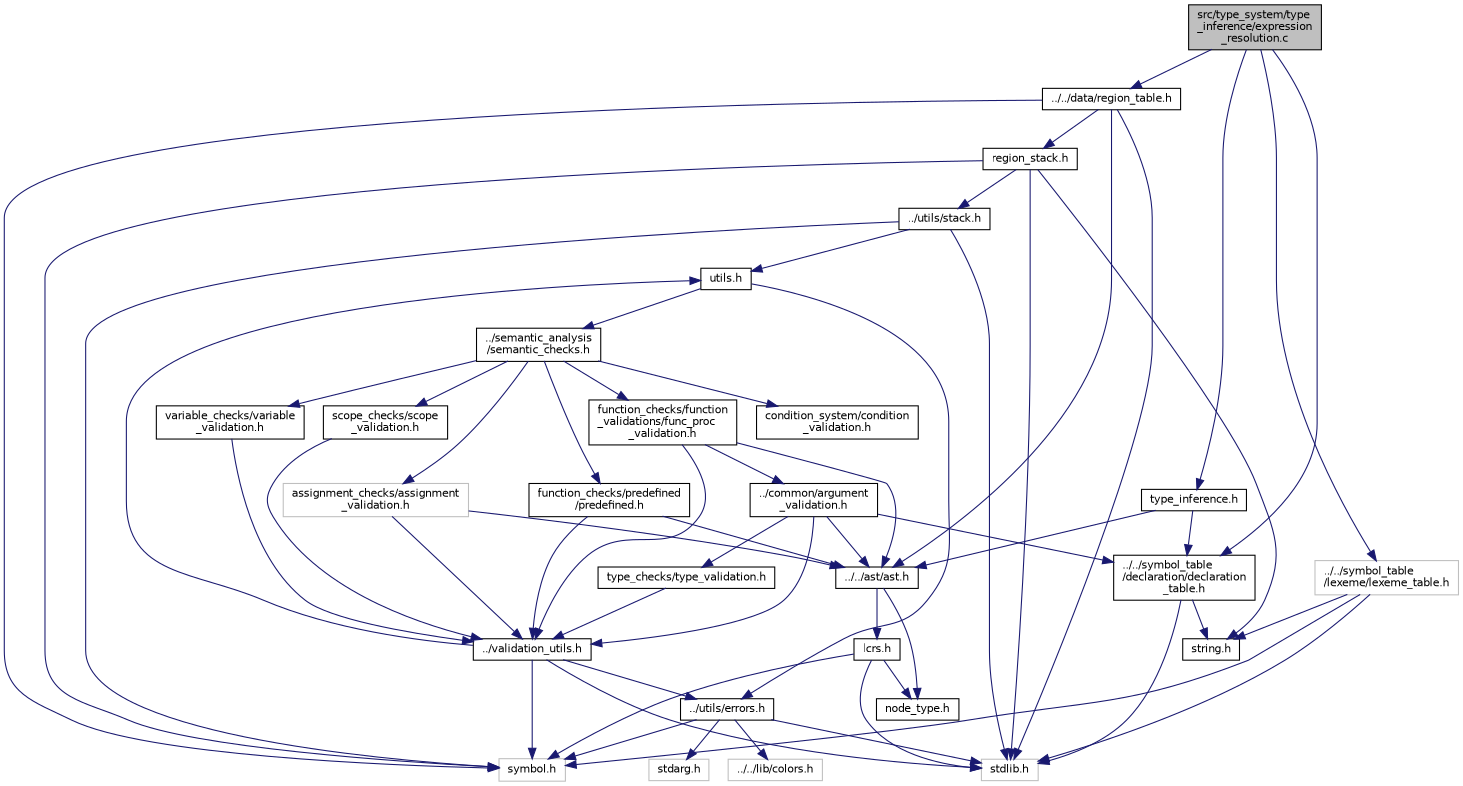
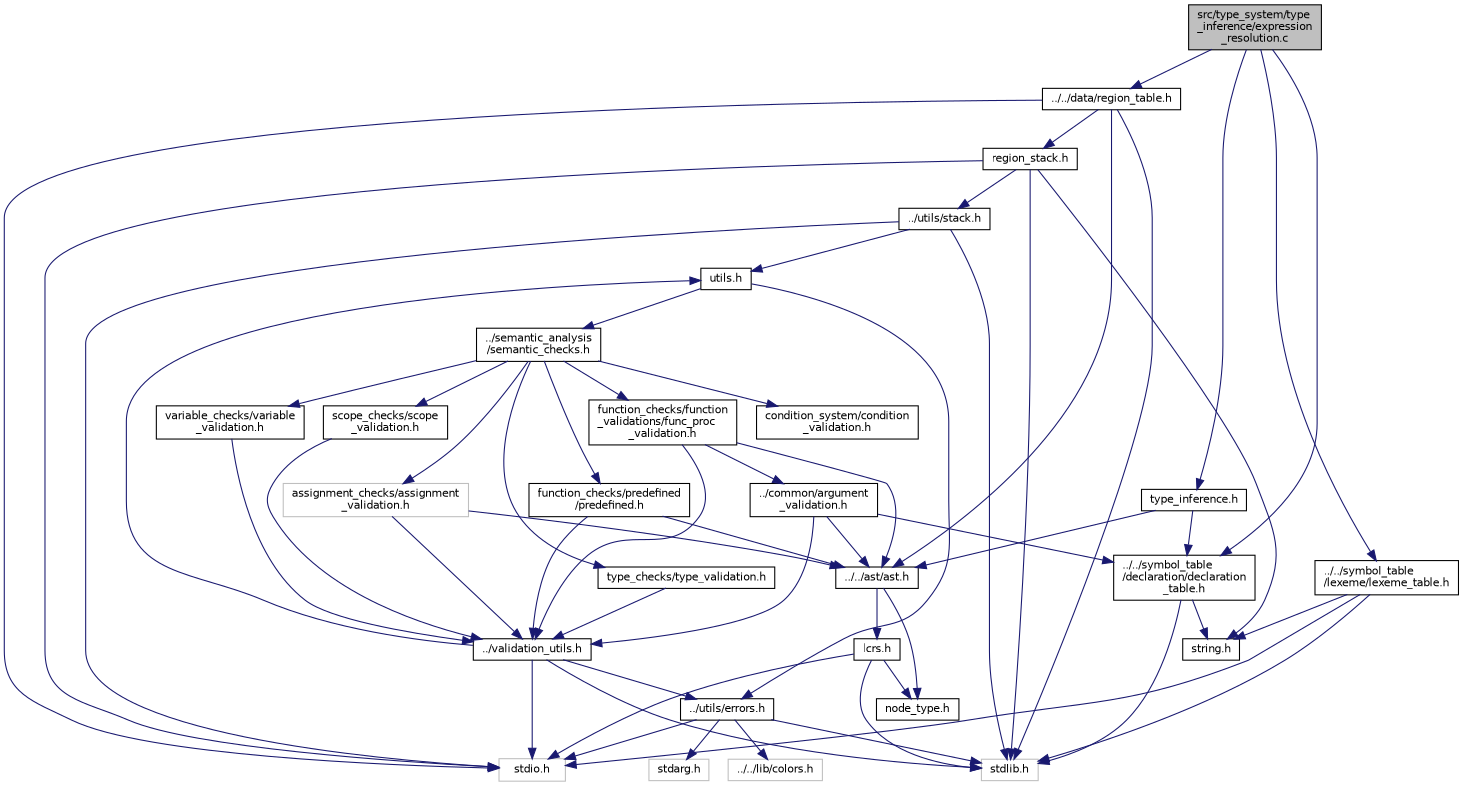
(756, 536) -> (506, 483)
(1387, 578) -> (1387, 578)
(532, 770) -> (532, 770)
